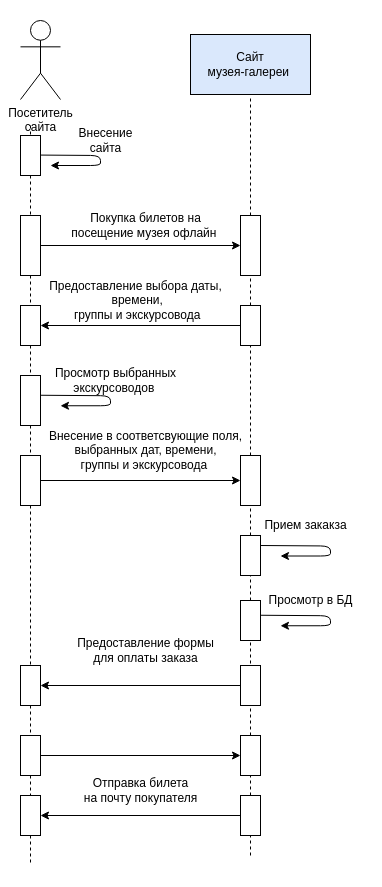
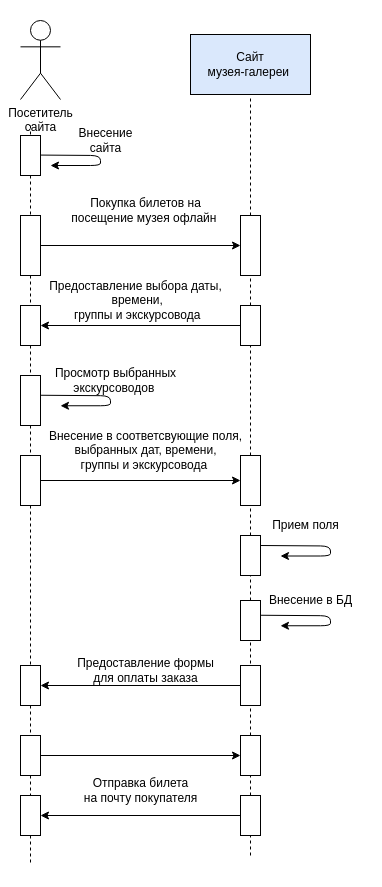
(146, 226) -> (146, 211)
(306, 526) -> (306, 526)
(311, 601) -> (311, 601)
(146, 651) -> (146, 671)
